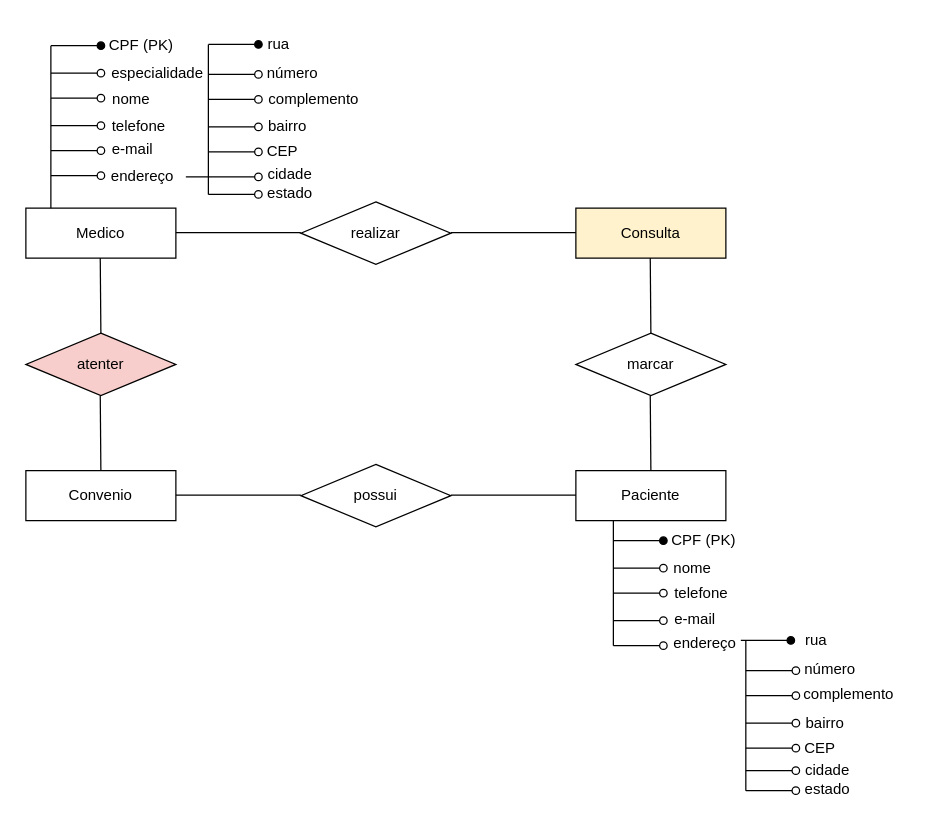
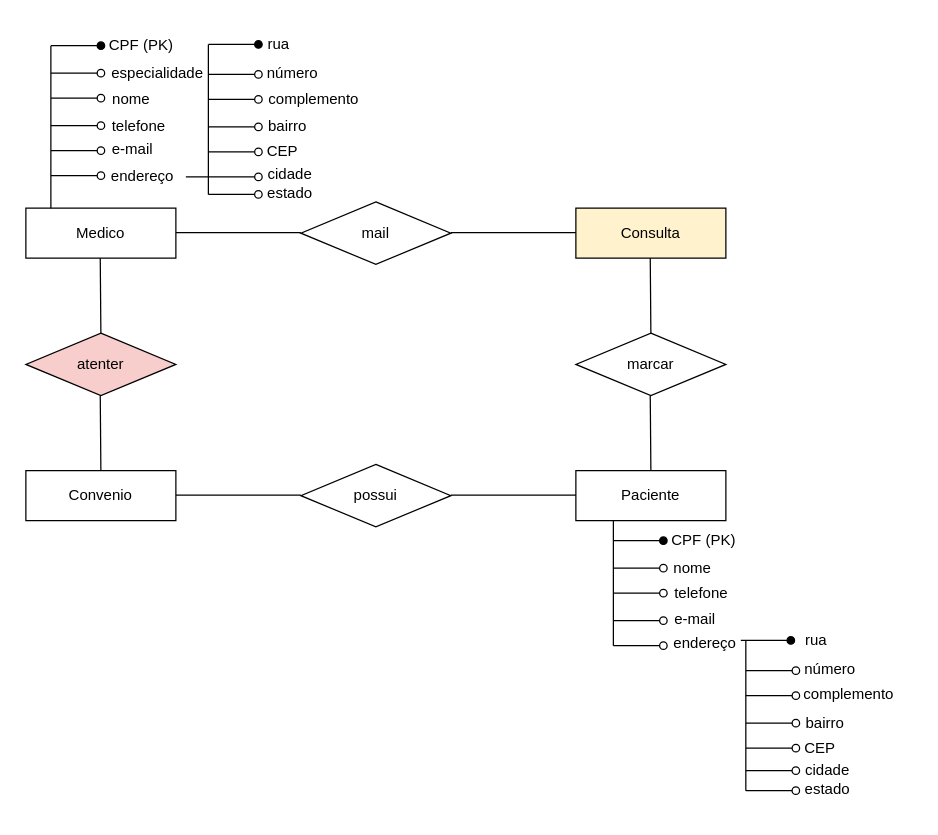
(376, 233) -> (376, 233)
